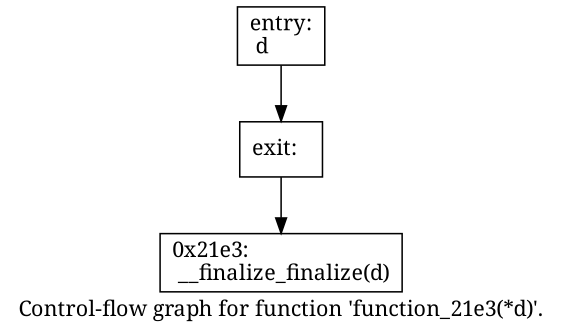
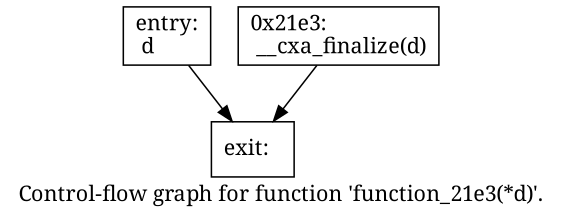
(281, 197) -> (300, 87)
(281, 273) -> (339, 47)
